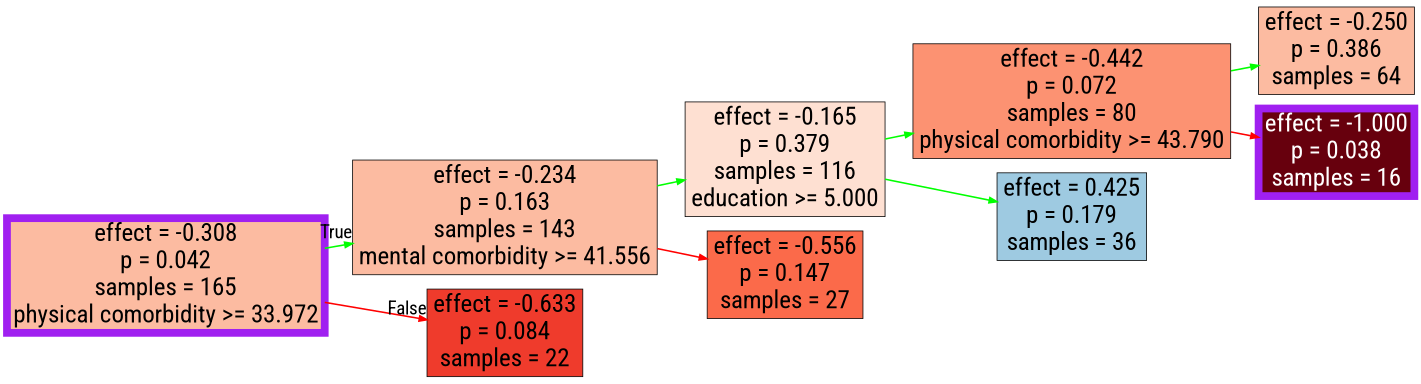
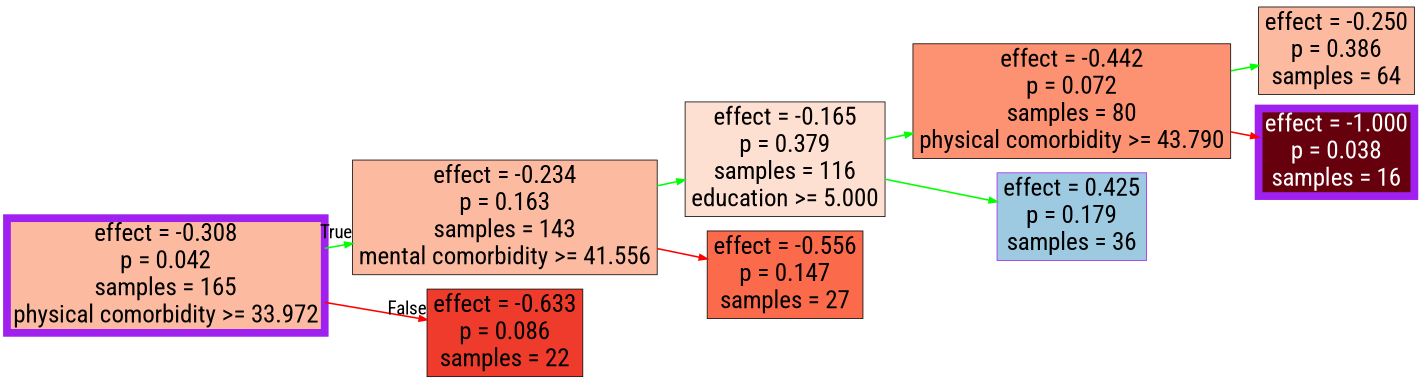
(1072, 217) -> (1072, 217)
(505, 333) -> (505, 333)
